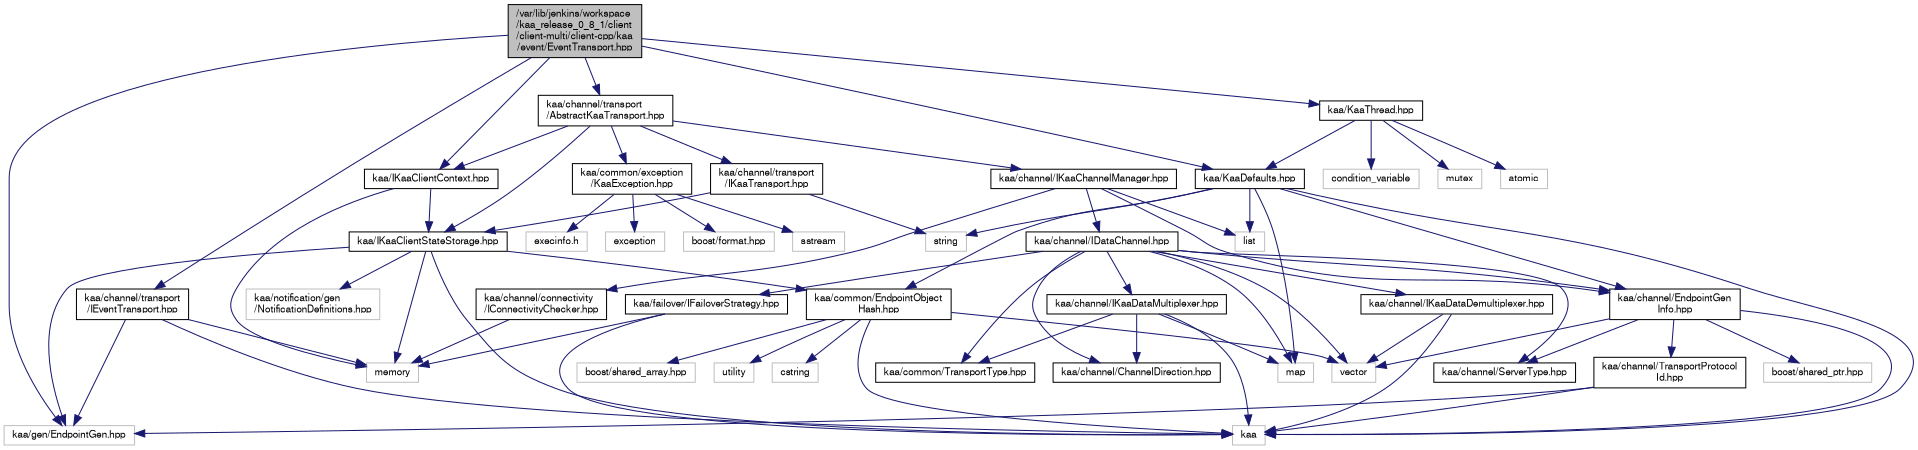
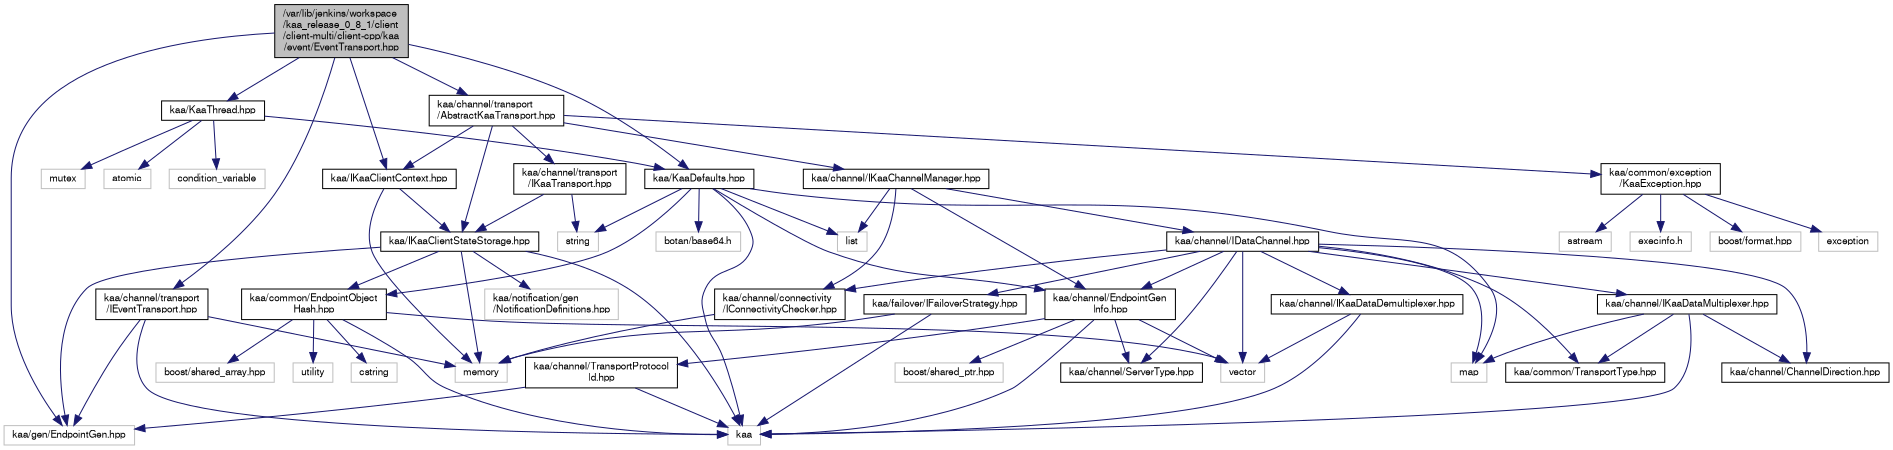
none -> (698, 242)
none -> (1010, 267)
